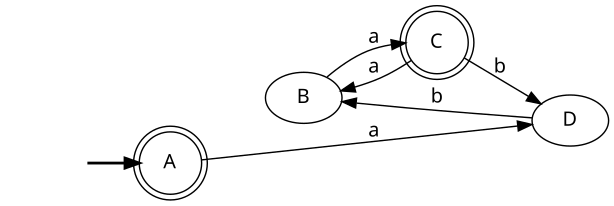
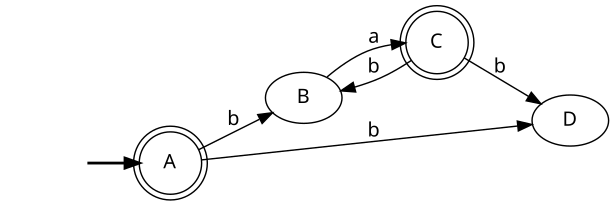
(374, 67) -> (374, 67)
(444, 111) -> (229, 134)
(374, 131) -> (374, 131)
